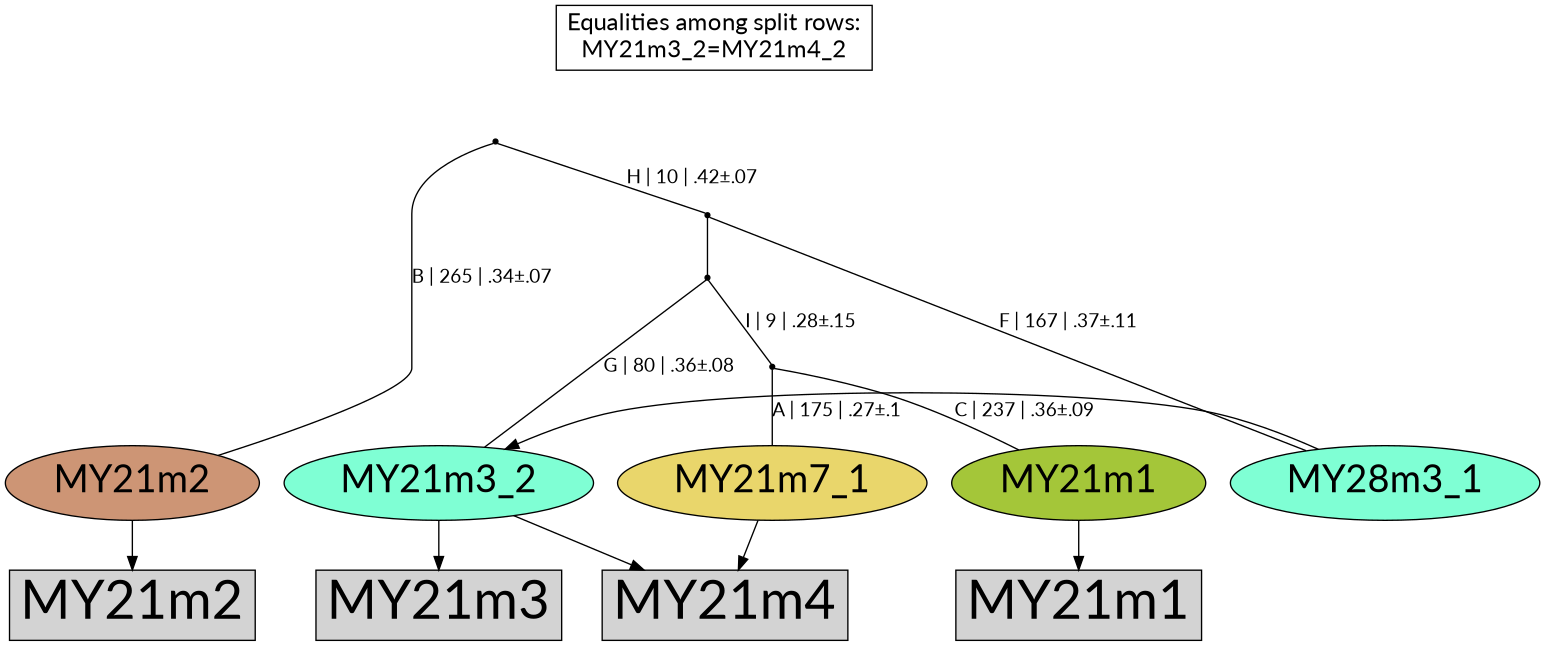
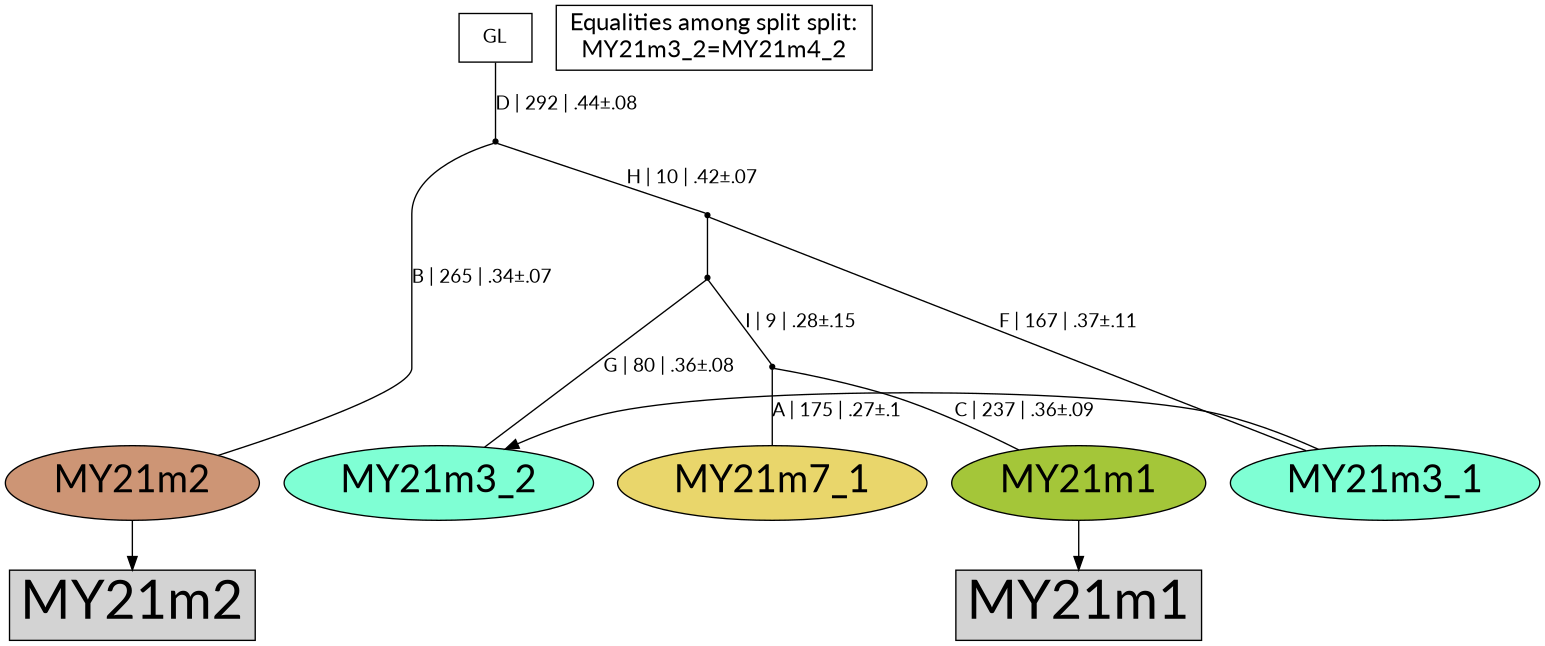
none -> (496, 38)
(714, 38) -> (714, 38)
(1385, 483) -> (1385, 483)
(439, 605) -> none
(725, 605) -> none
